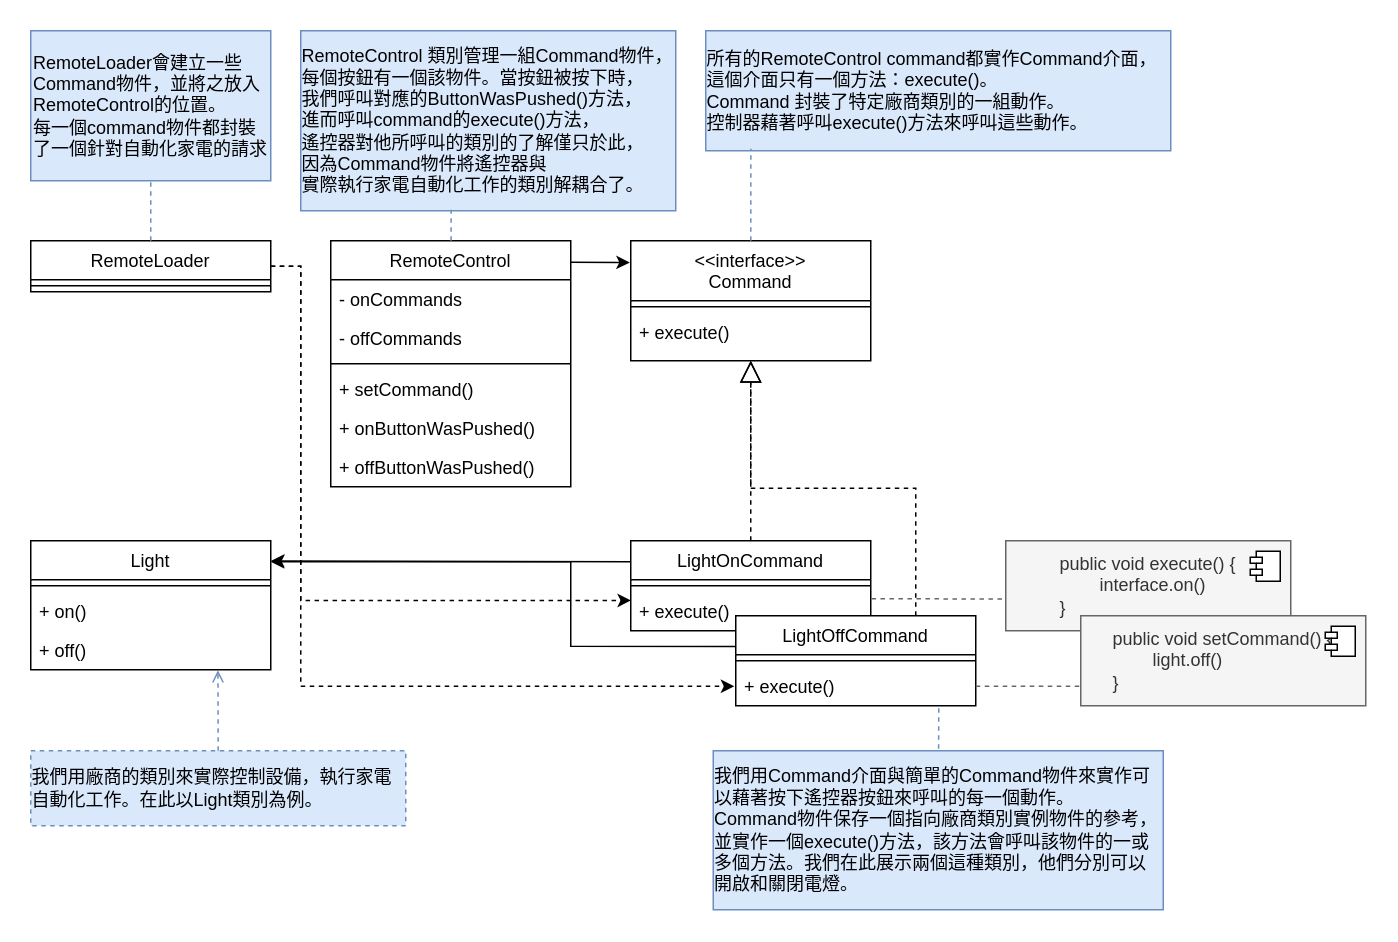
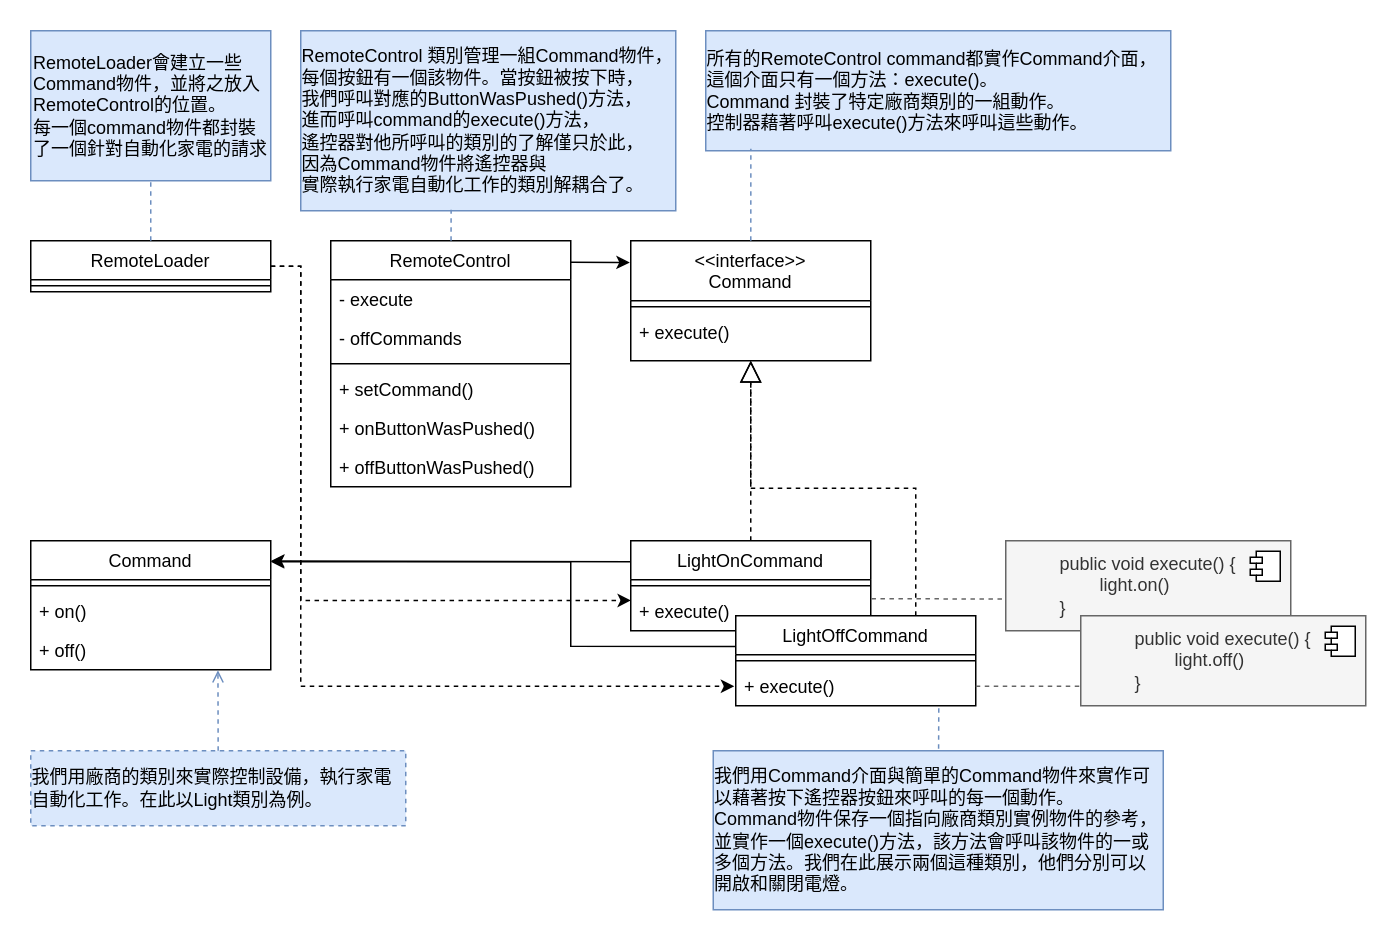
(397, 300) -> (382, 300)
(150, 561) -> (150, 561)
(1148, 586) -> (1148, 586)
(1223, 661) -> (1223, 661)
